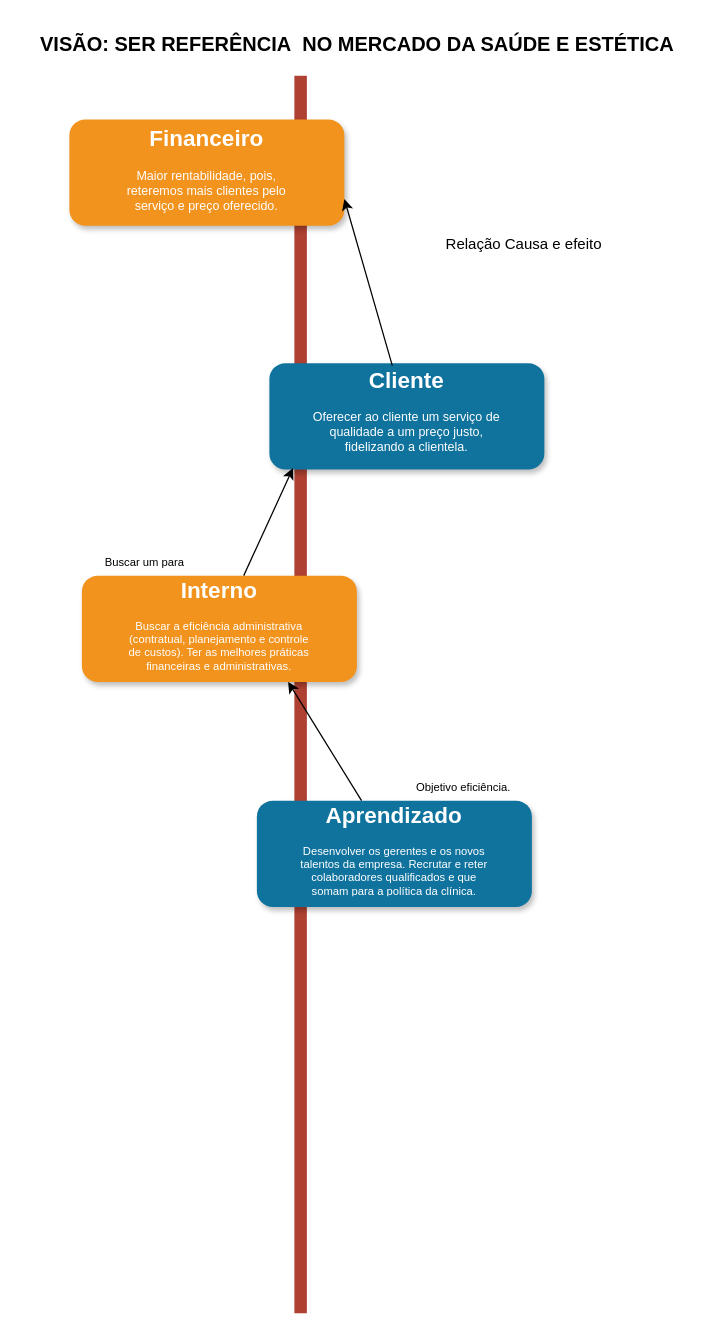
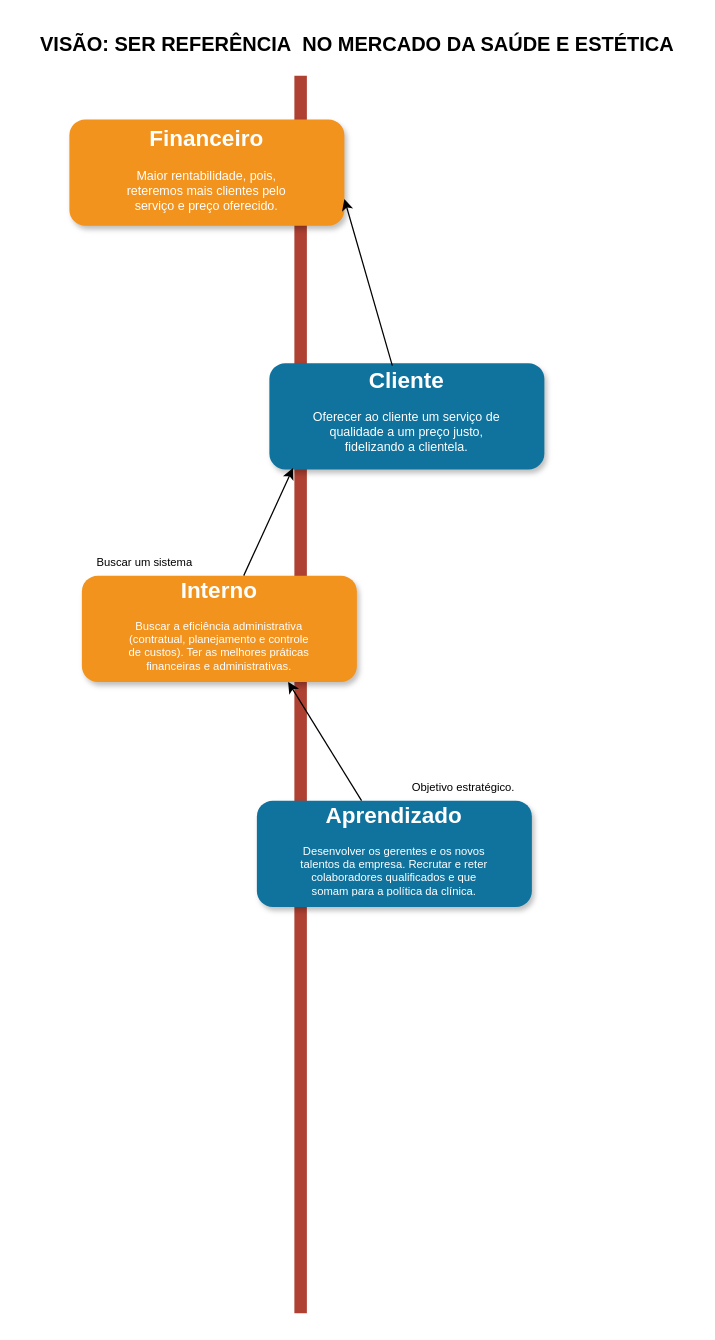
(526, 244) -> none
(145, 563) -> (145, 563)
(464, 788) -> (464, 788)
